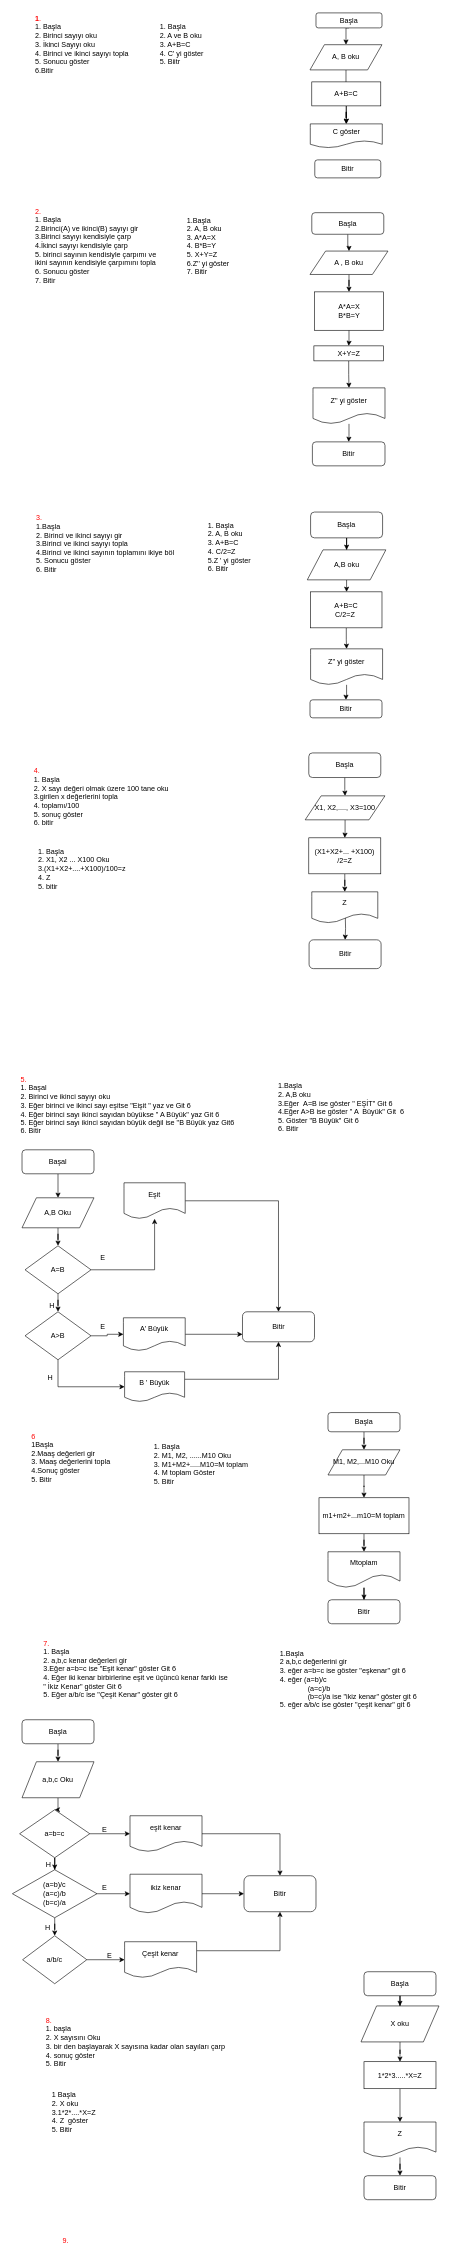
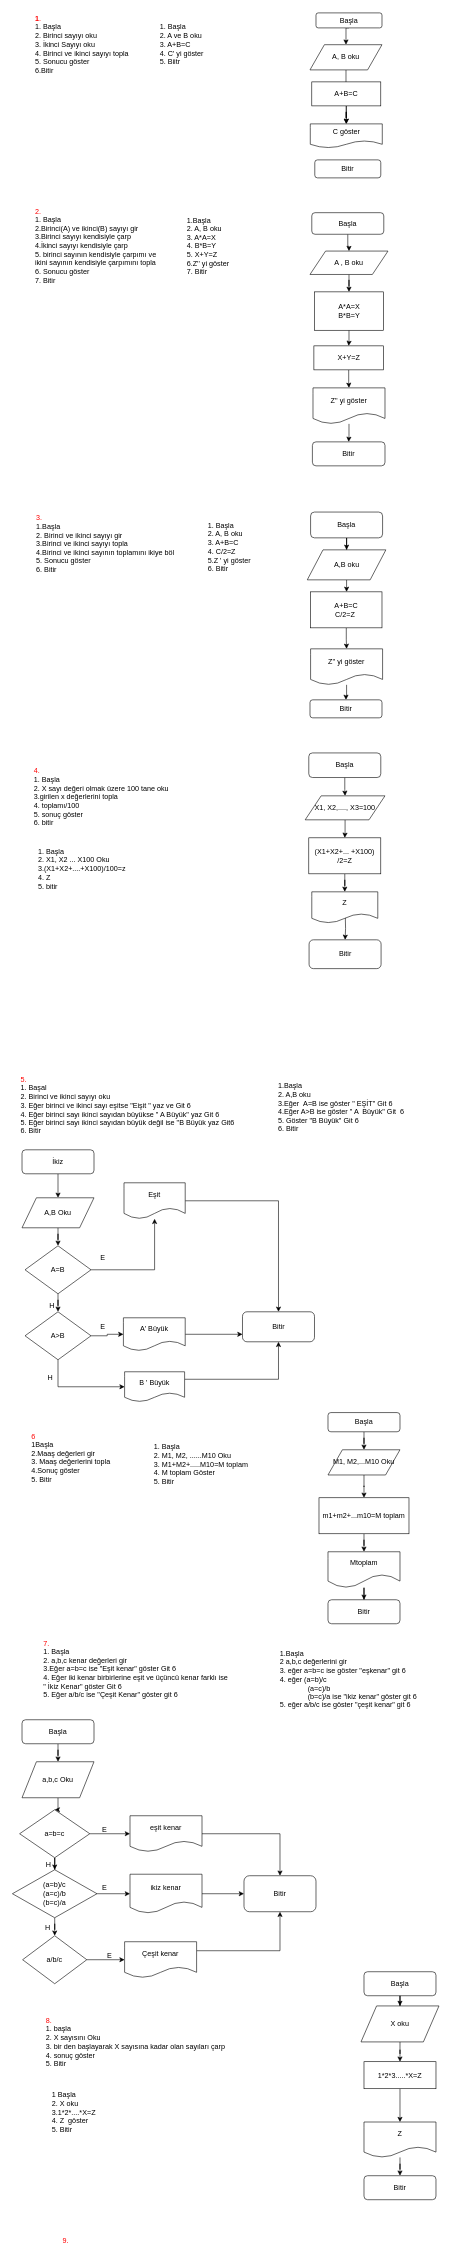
(349, 353) -> (349, 358)
(58, 1162) -> (58, 1162)
